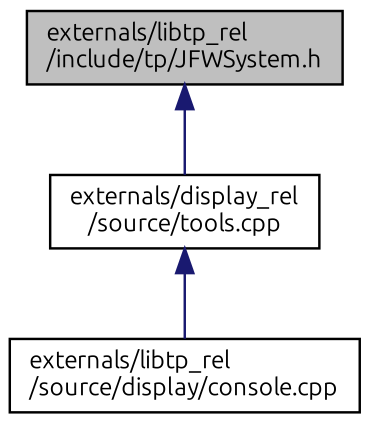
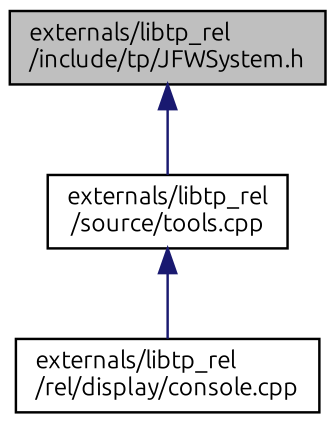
(185, 212) -> (168, 212)
(185, 376) -> (168, 376)
